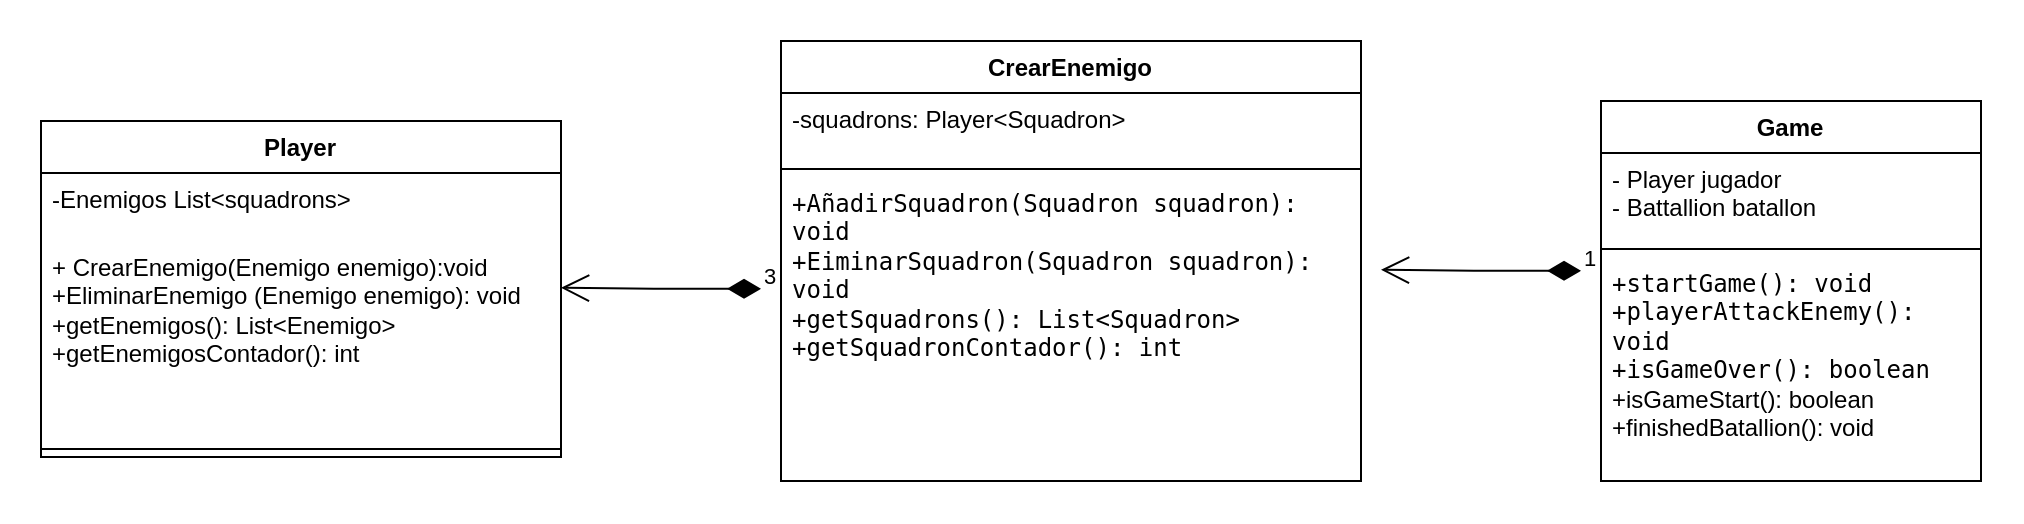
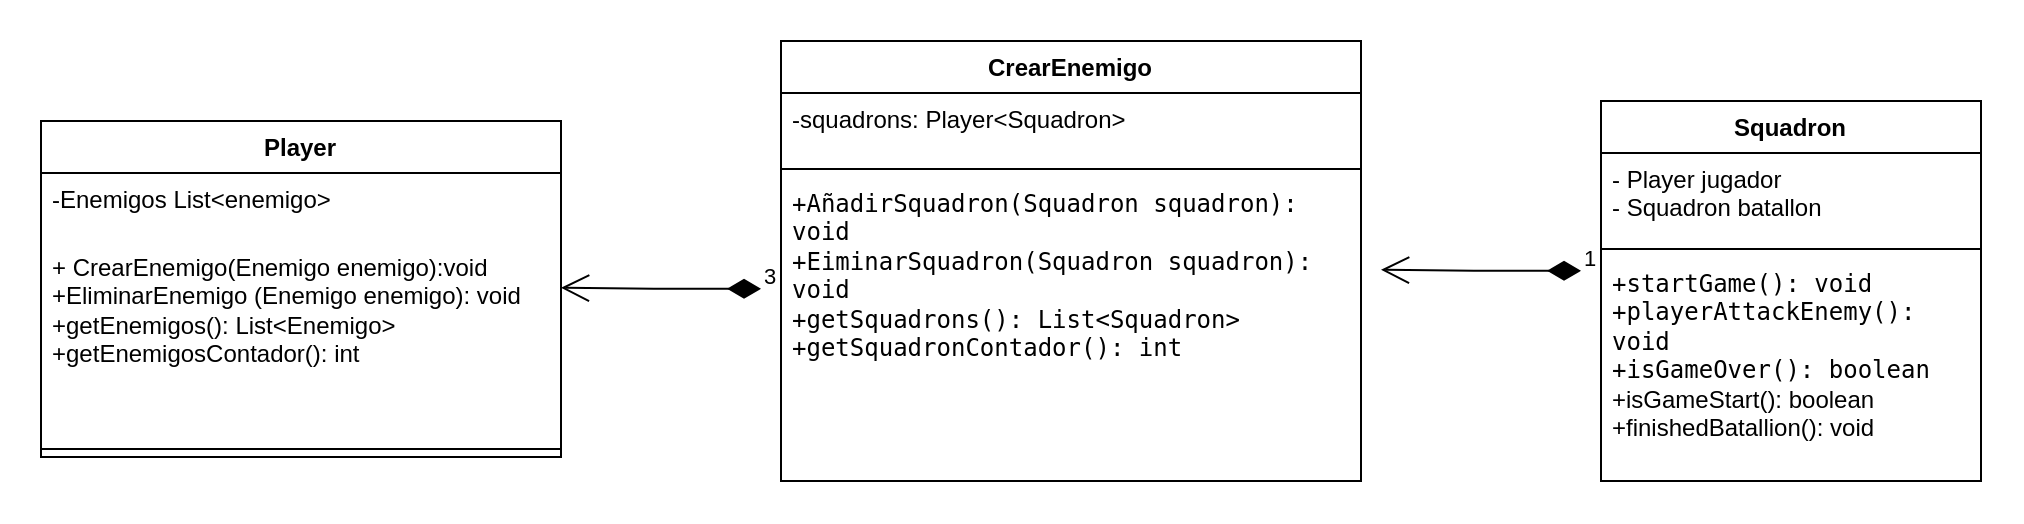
(1791, 129) -> (1791, 129)
(1732, 196) -> (1728, 196)
(212, 201) -> (195, 201)
